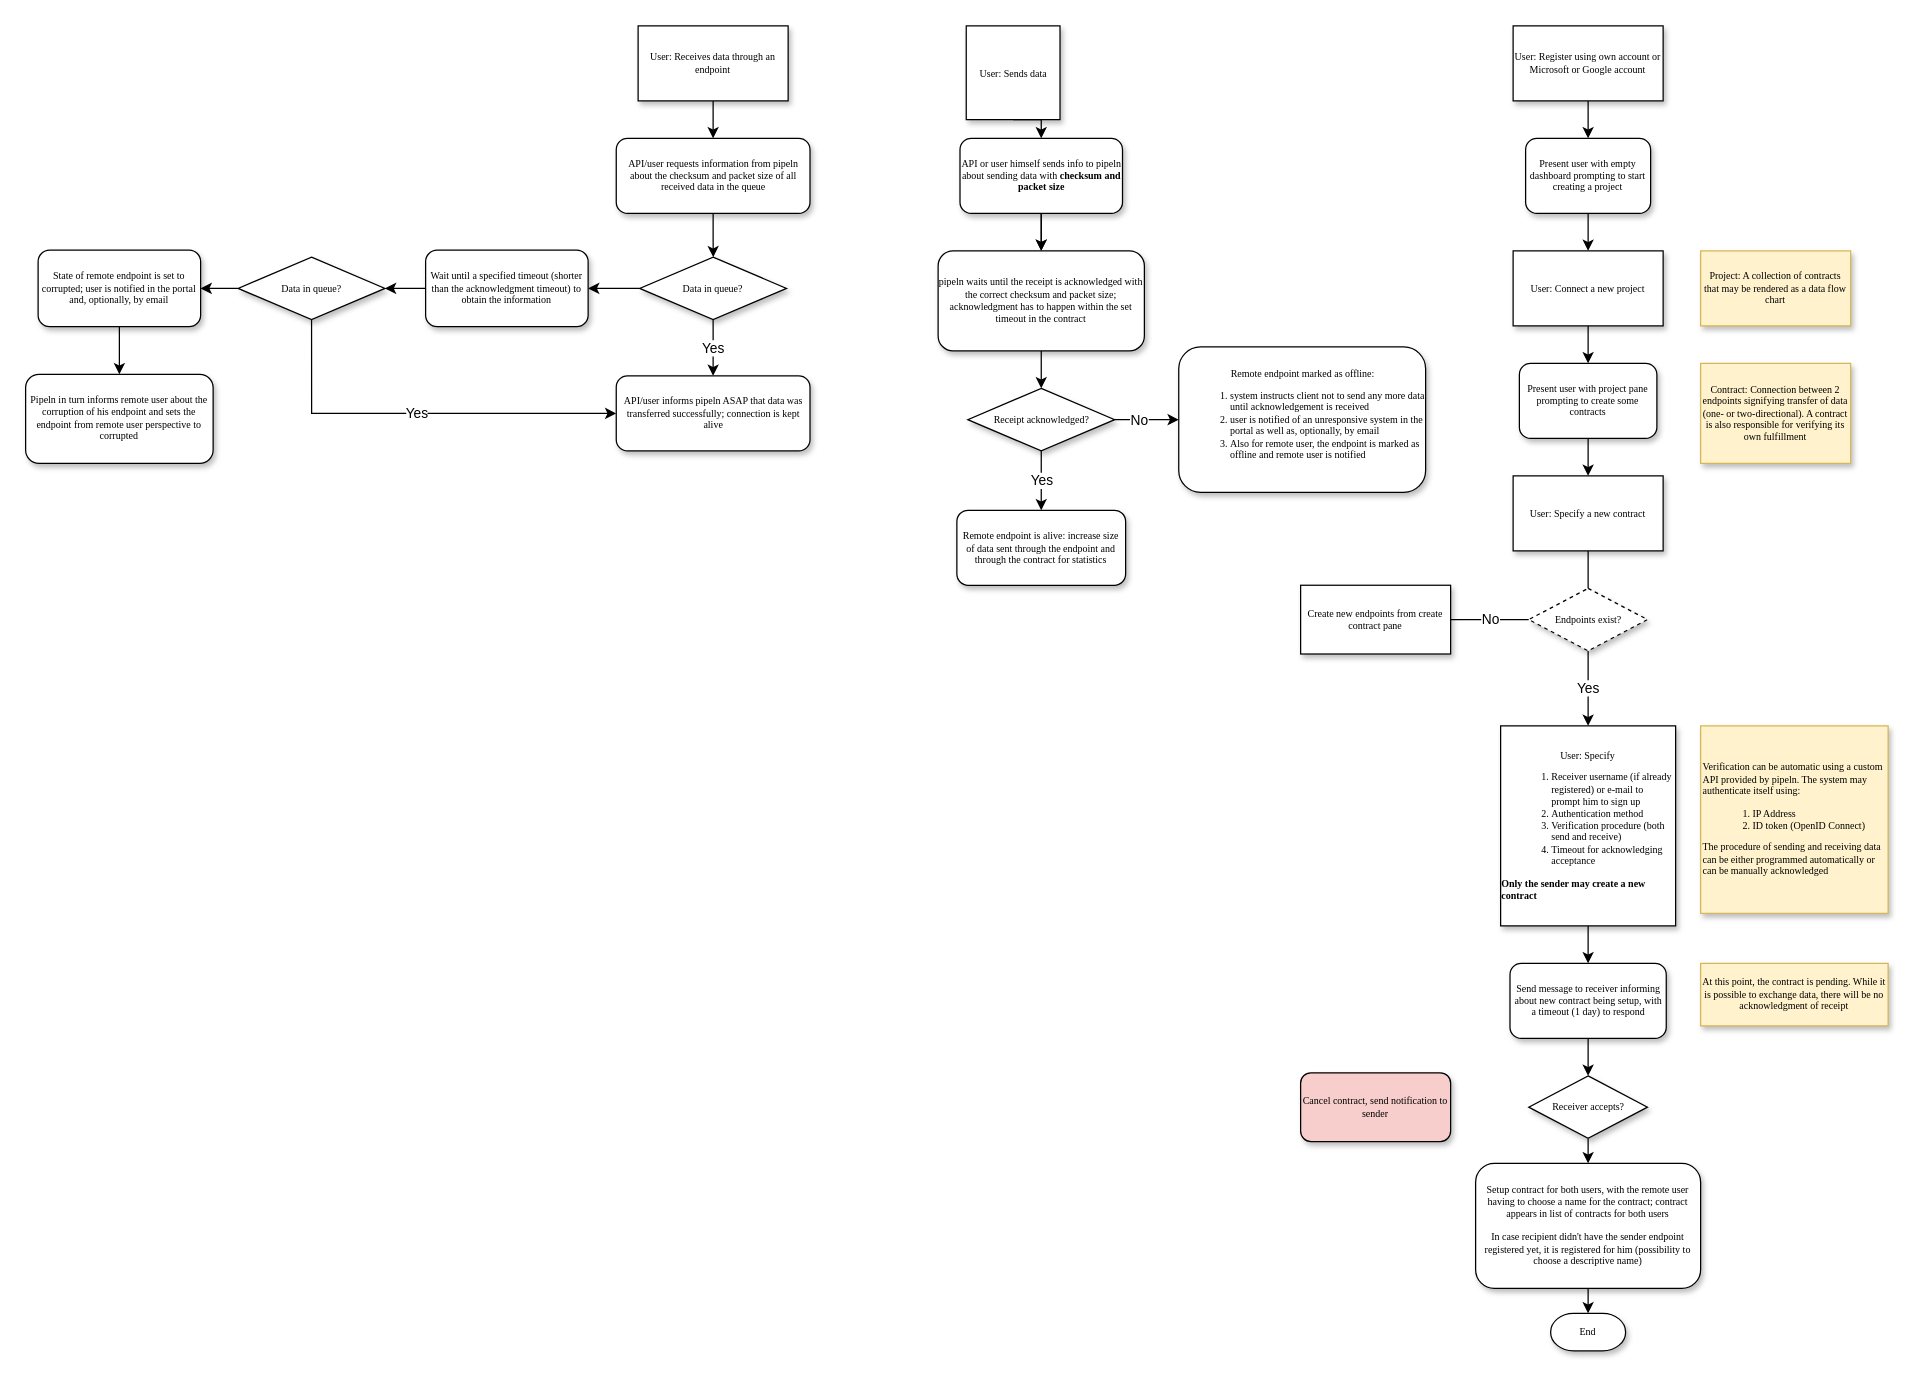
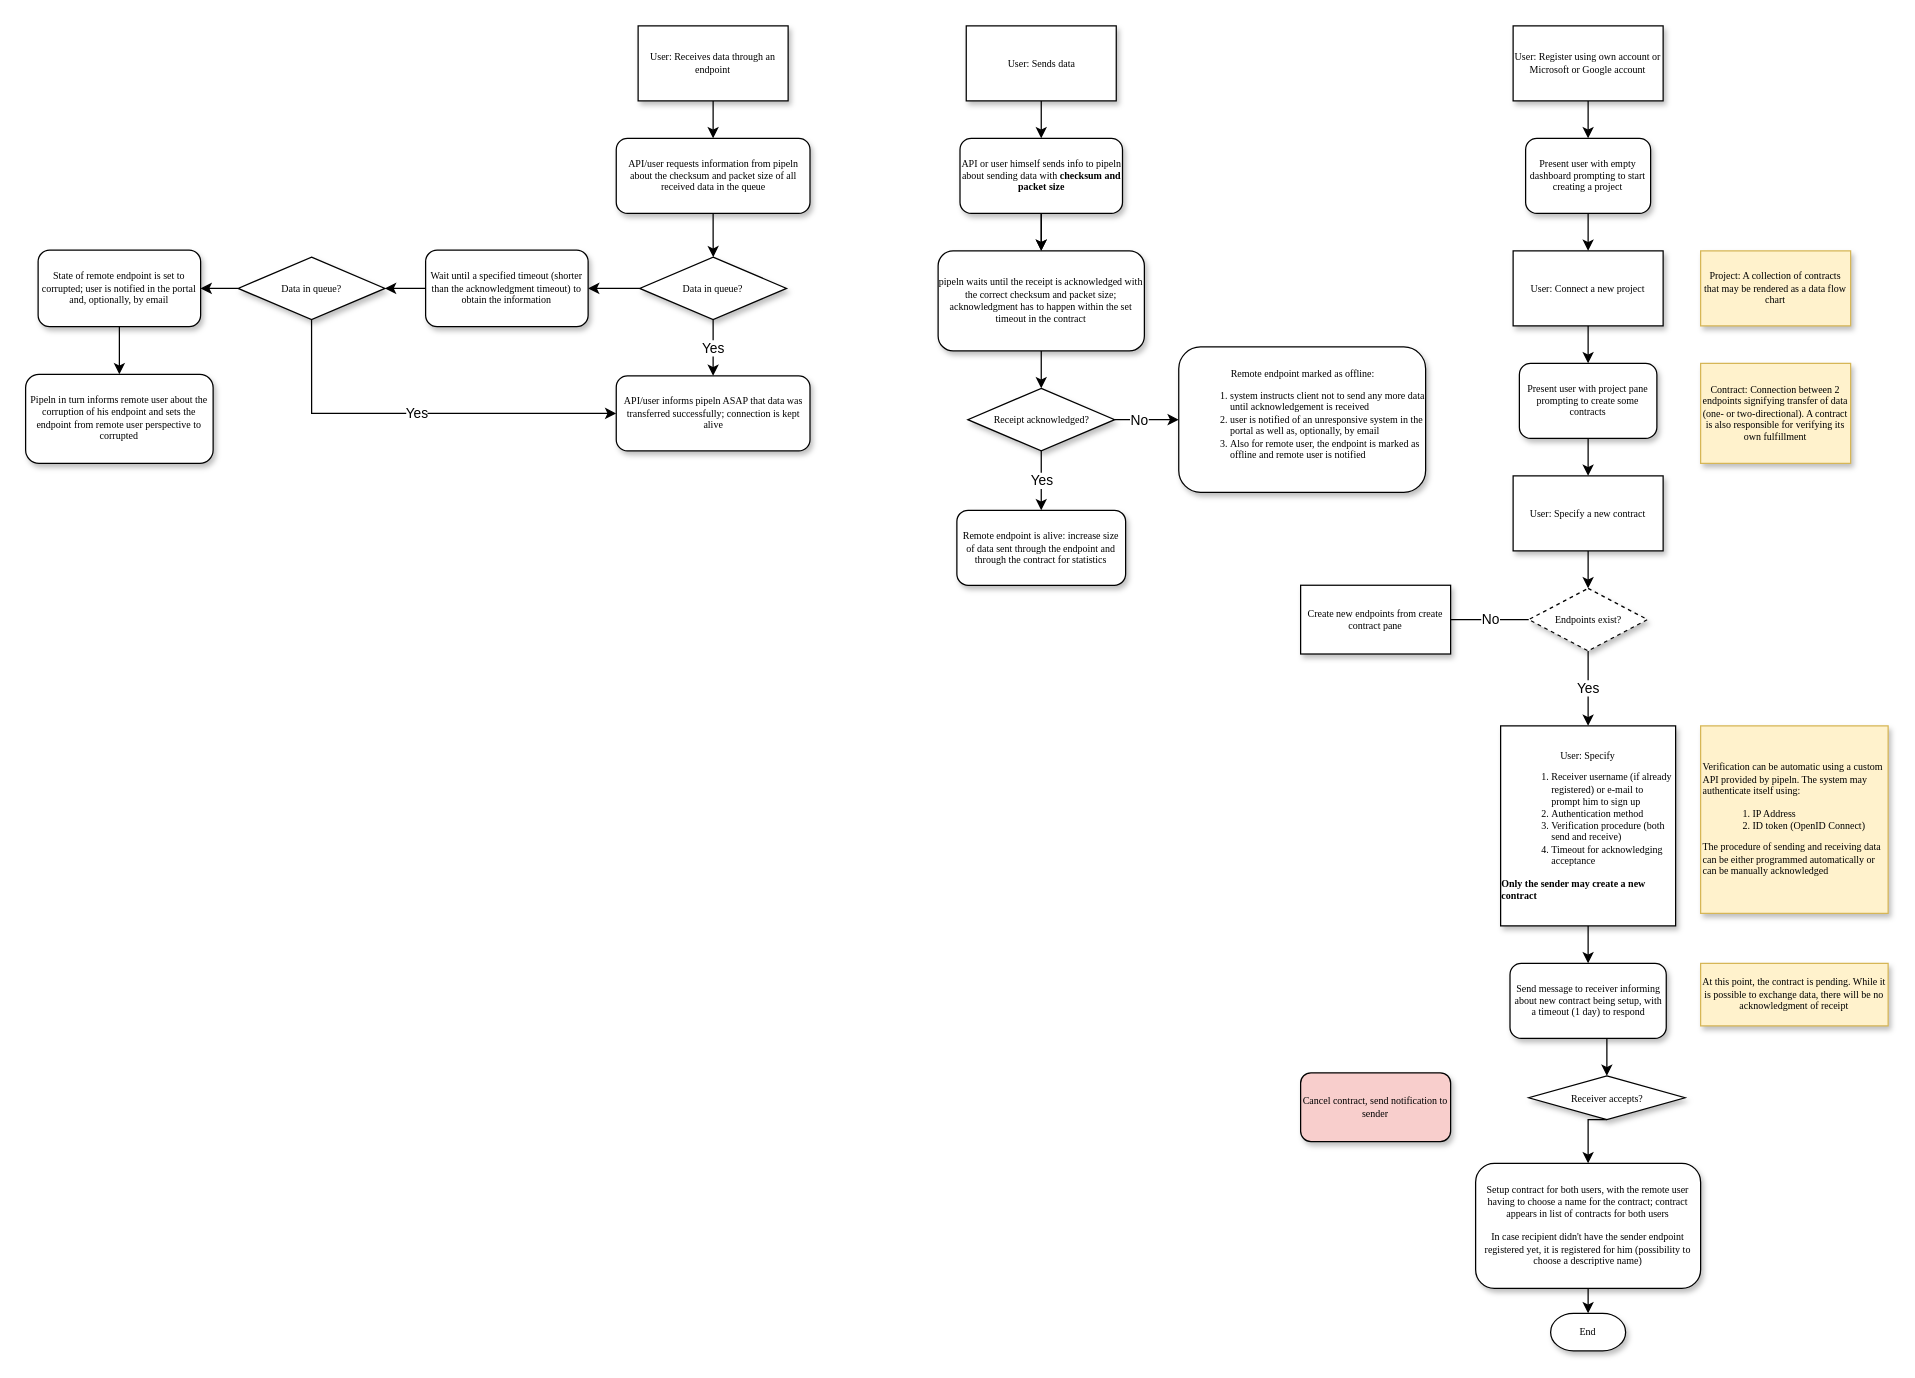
(1013, 73) -> (1041, 63)
(1588, 581) -> (1588, 578)
(1588, 1107) -> (1607, 1098)
